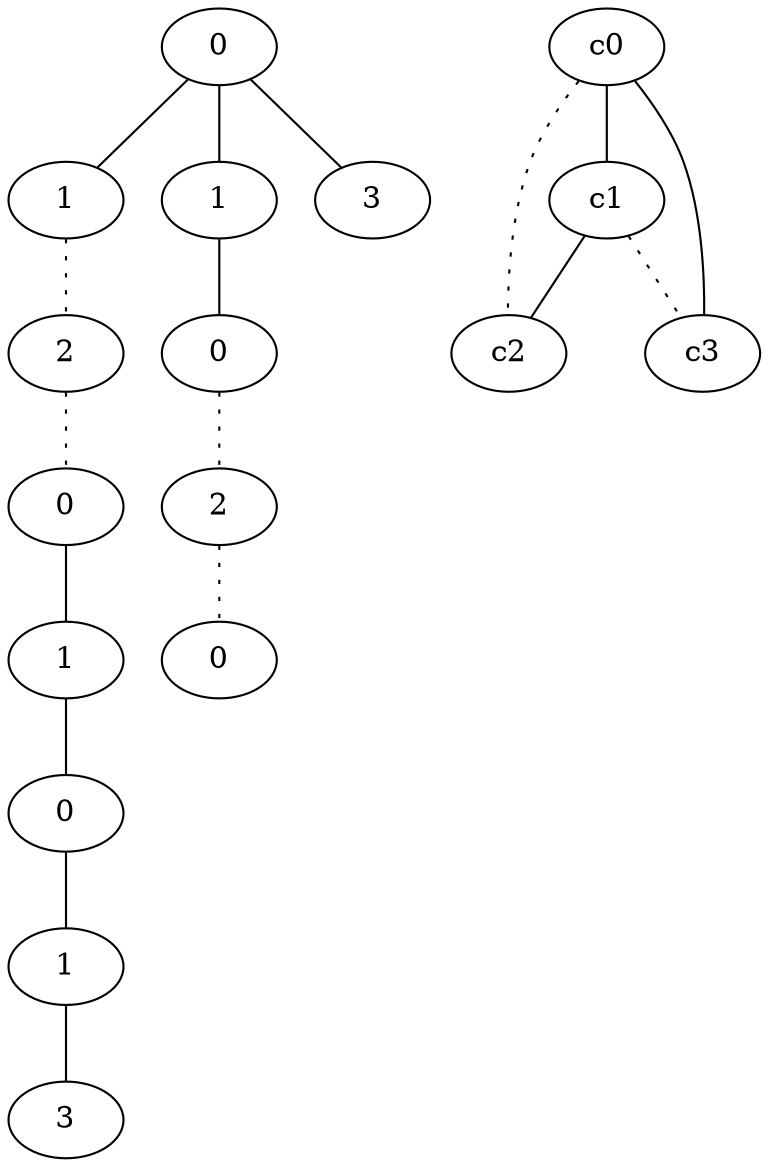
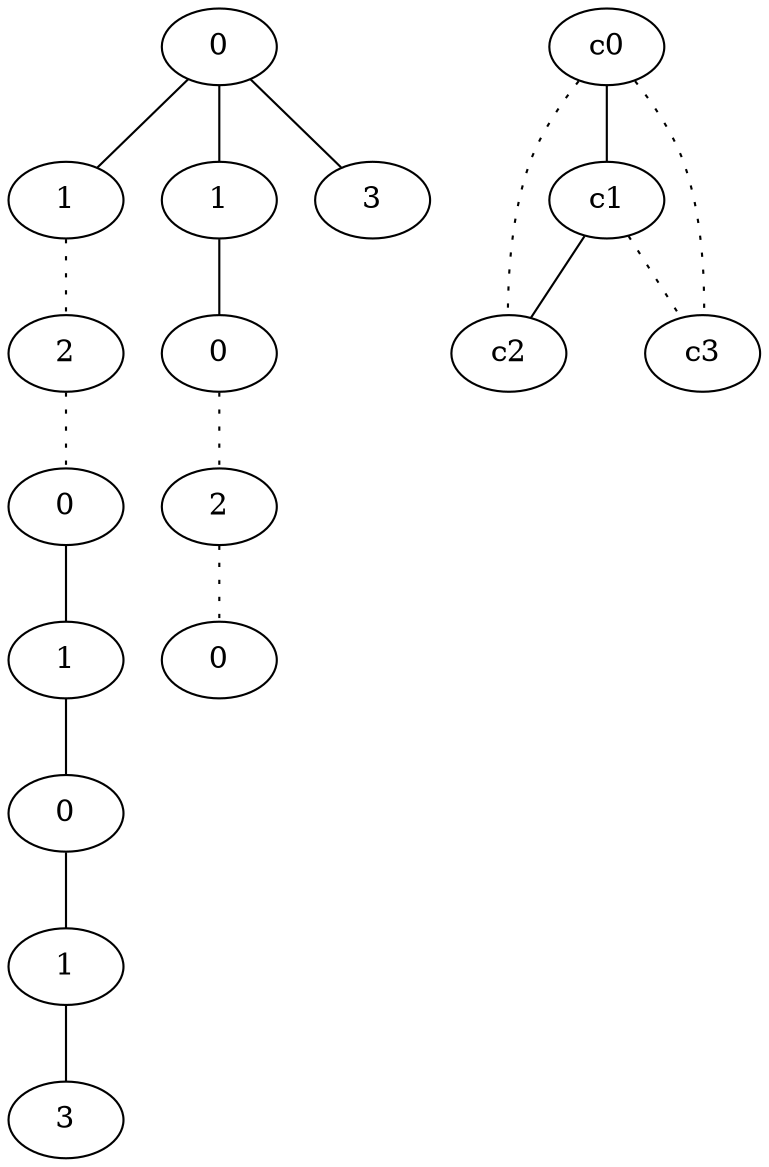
(692, 191) -> (692, 191)
